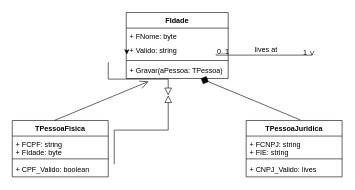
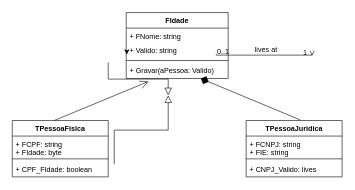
(153, 36) -> (156, 36)
(179, 71) -> (175, 71)
(52, 169) -> (54, 169)
